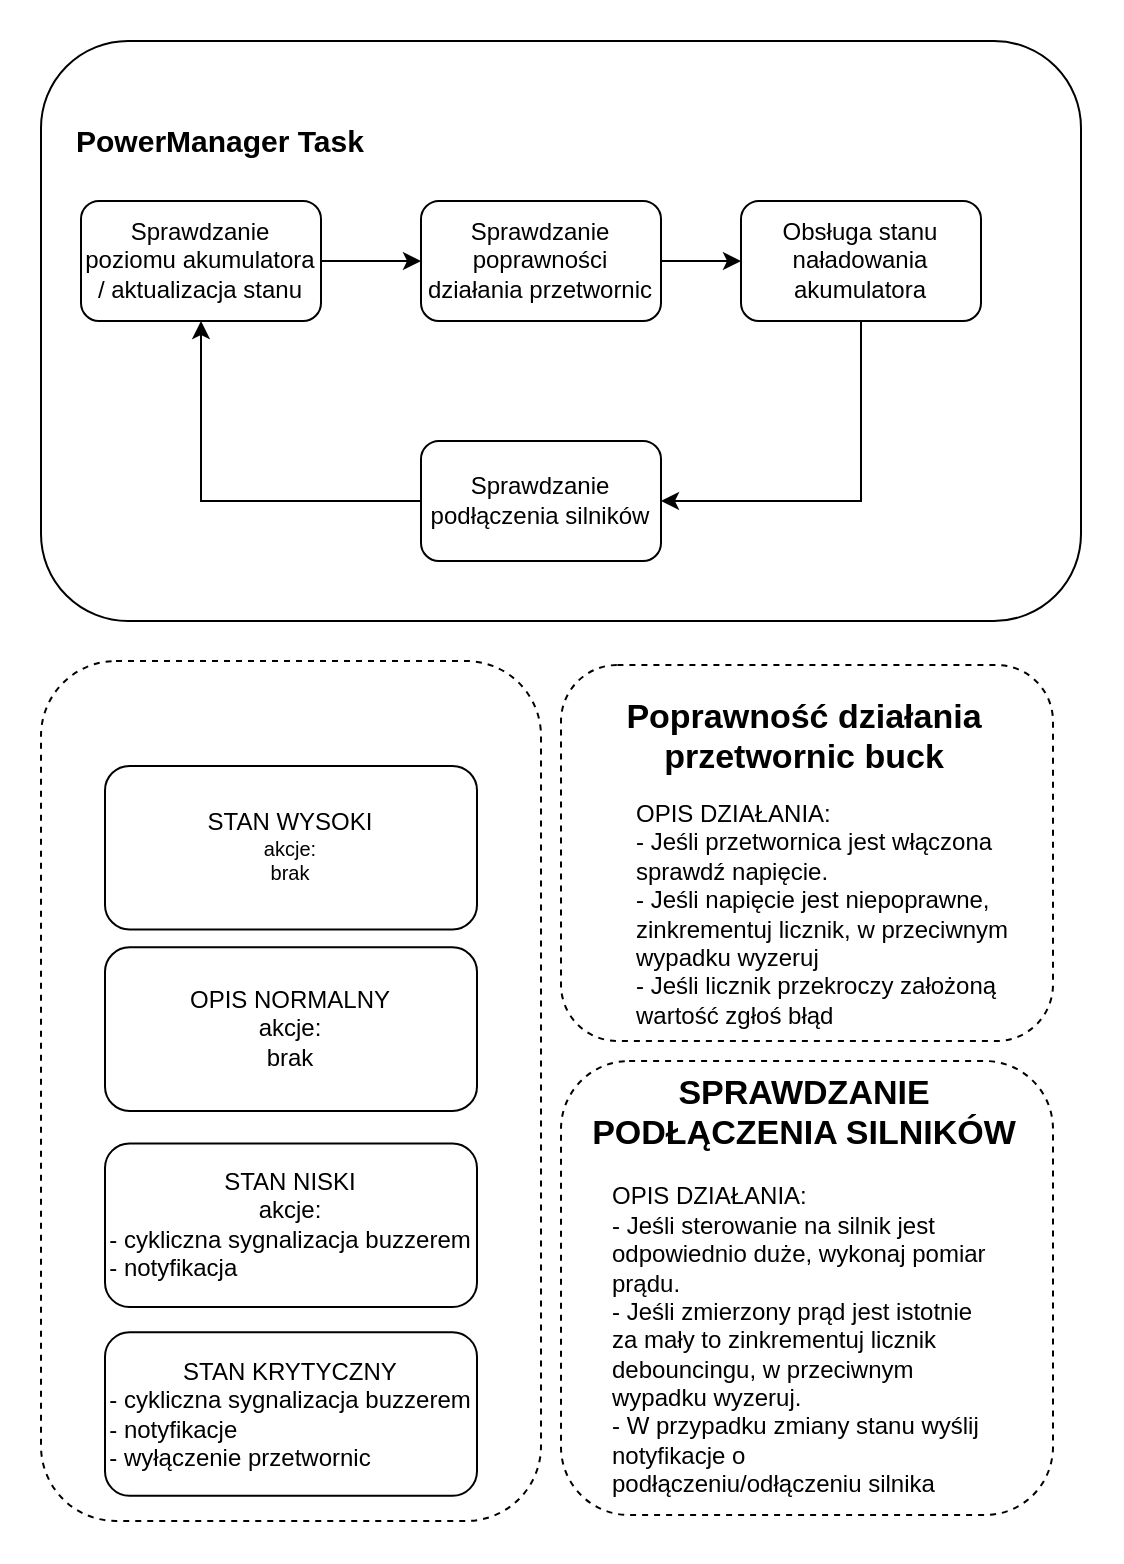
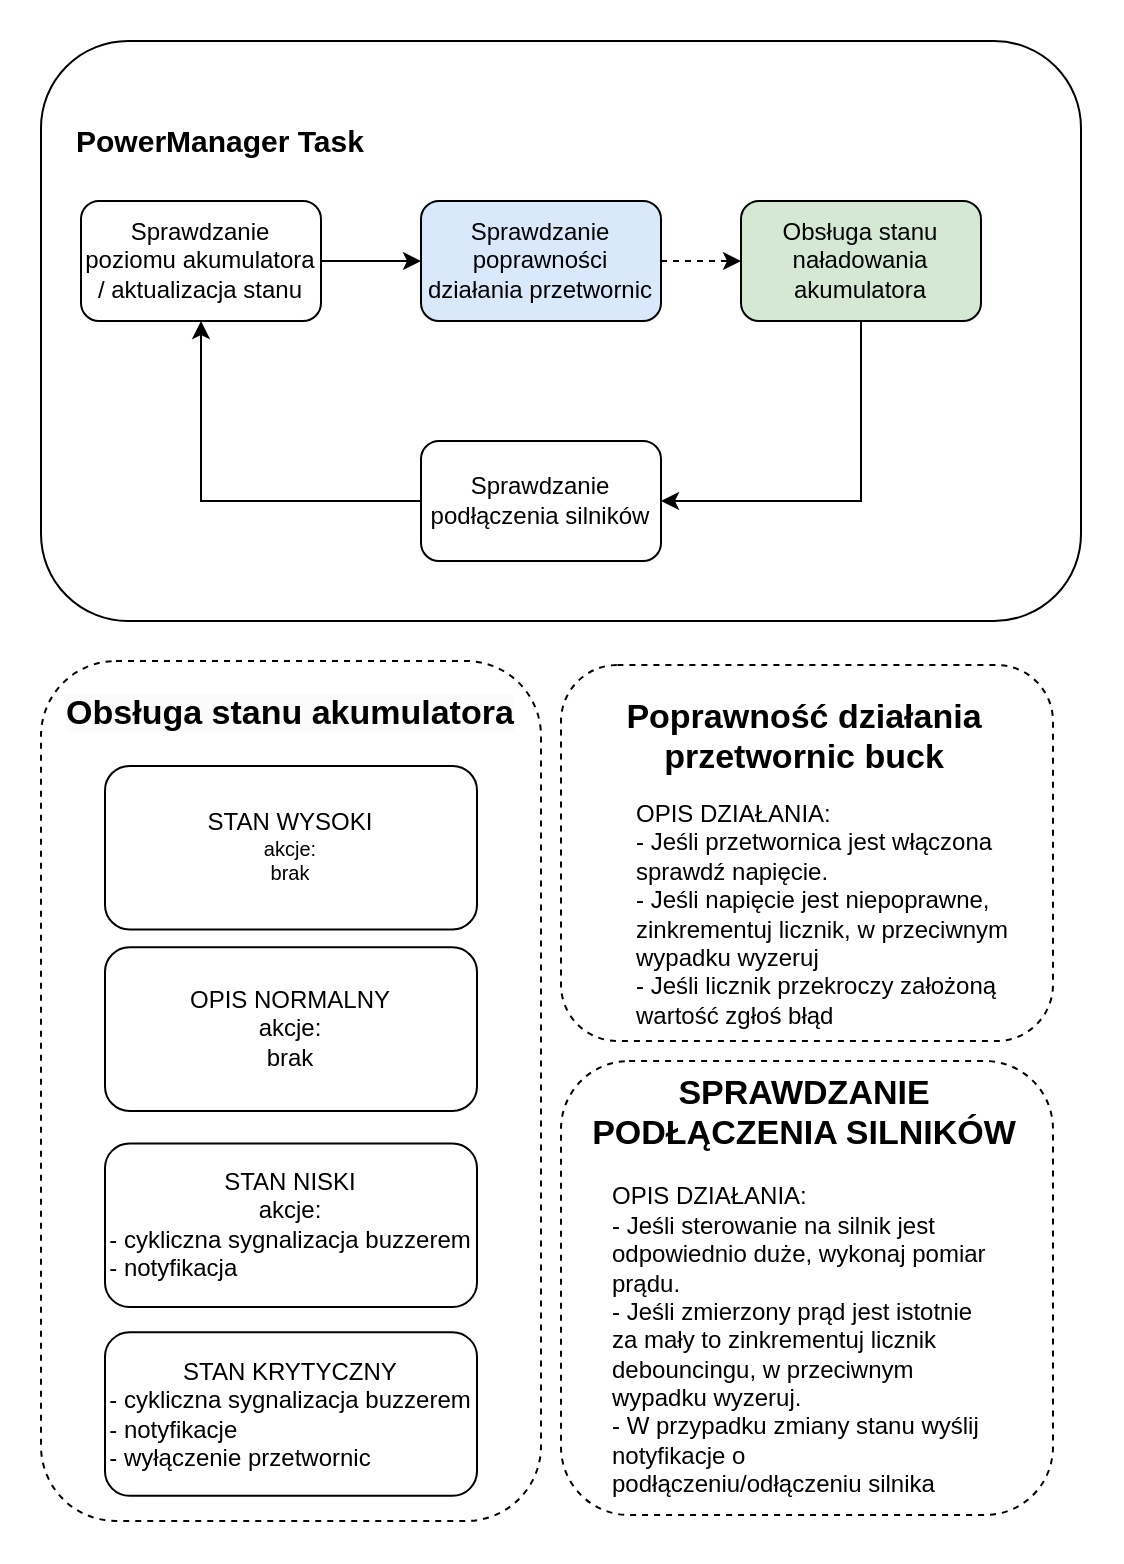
(541, 261) -> (541, 261)
(693, 261) -> (693, 261)
(861, 261) -> (861, 261)
none -> (291, 724)
